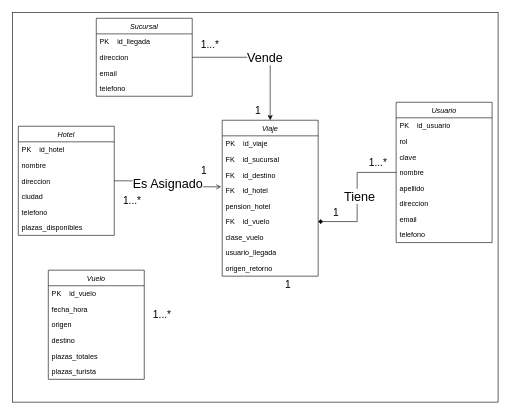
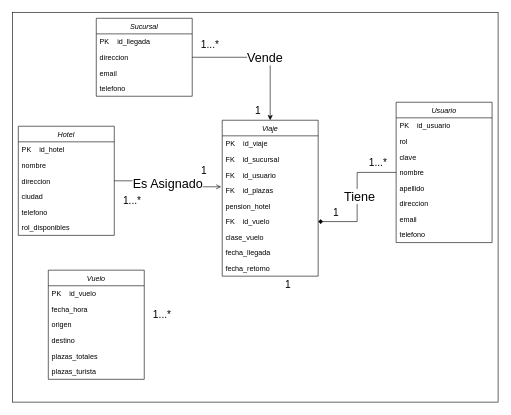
(256, 175) -> (256, 175)
(252, 191) -> (254, 191)
(54, 228) -> (48, 228)
(253, 253) -> (250, 253)
(253, 269) -> (252, 269)
